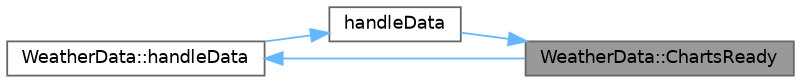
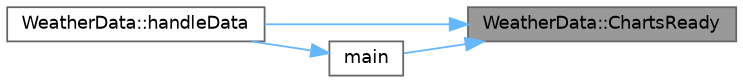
(395, 24) -> (366, 58)
(404, 58) -> (357, 24)
